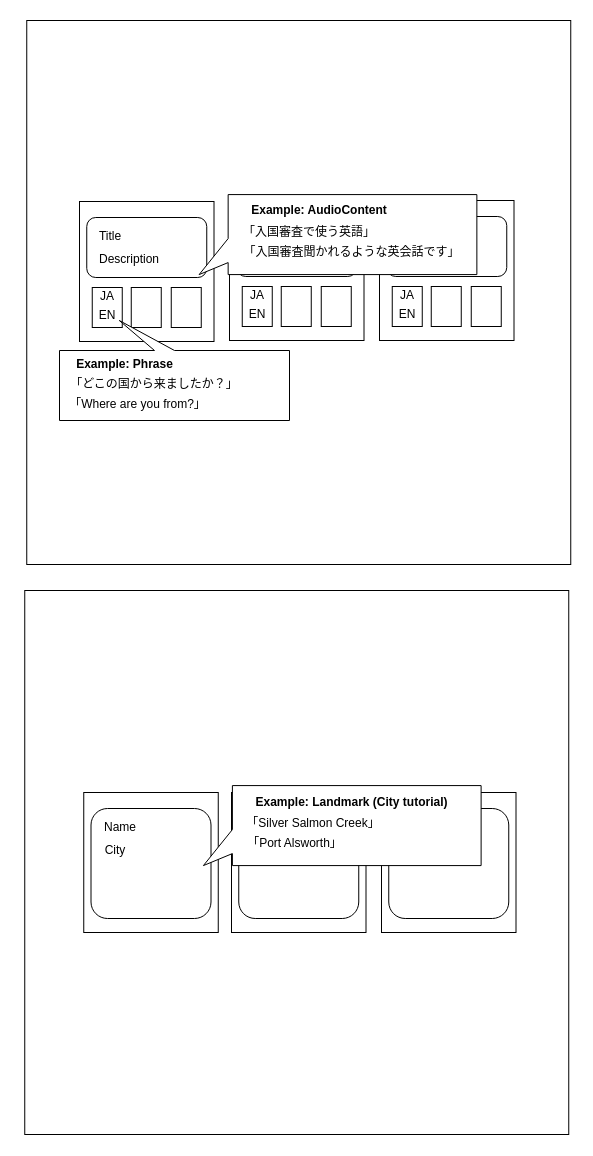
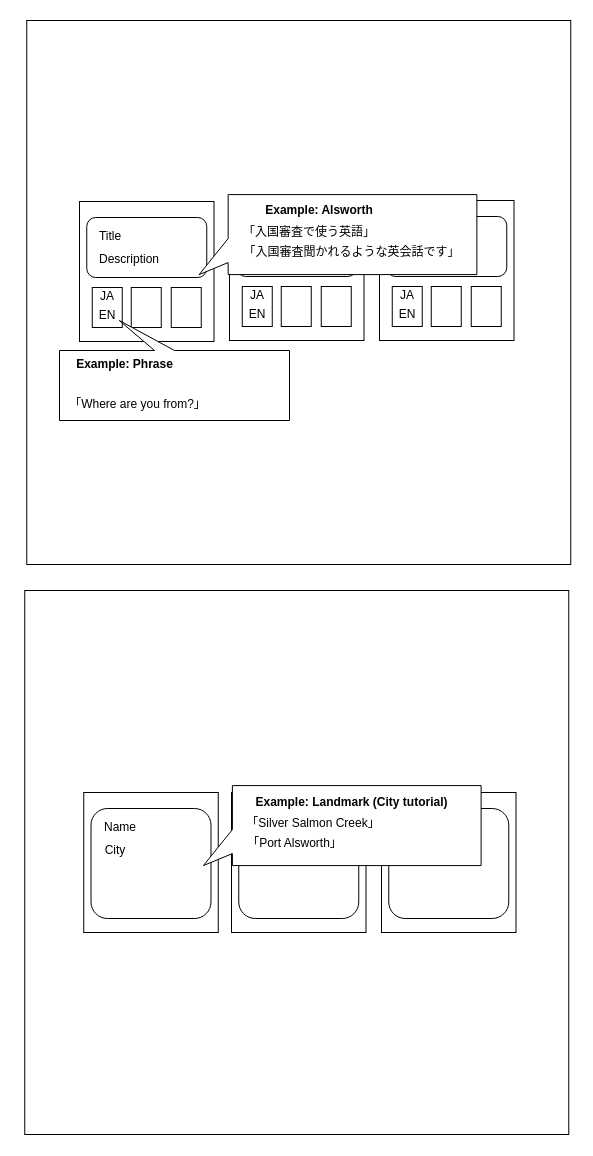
(320, 211) -> (320, 211)
(155, 385) -> none
